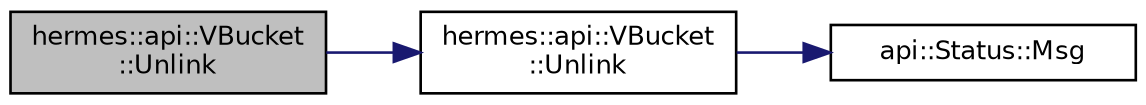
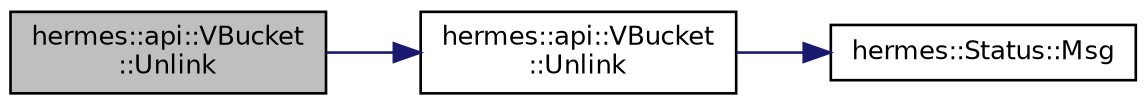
(983, 53) -> (983, 53)
